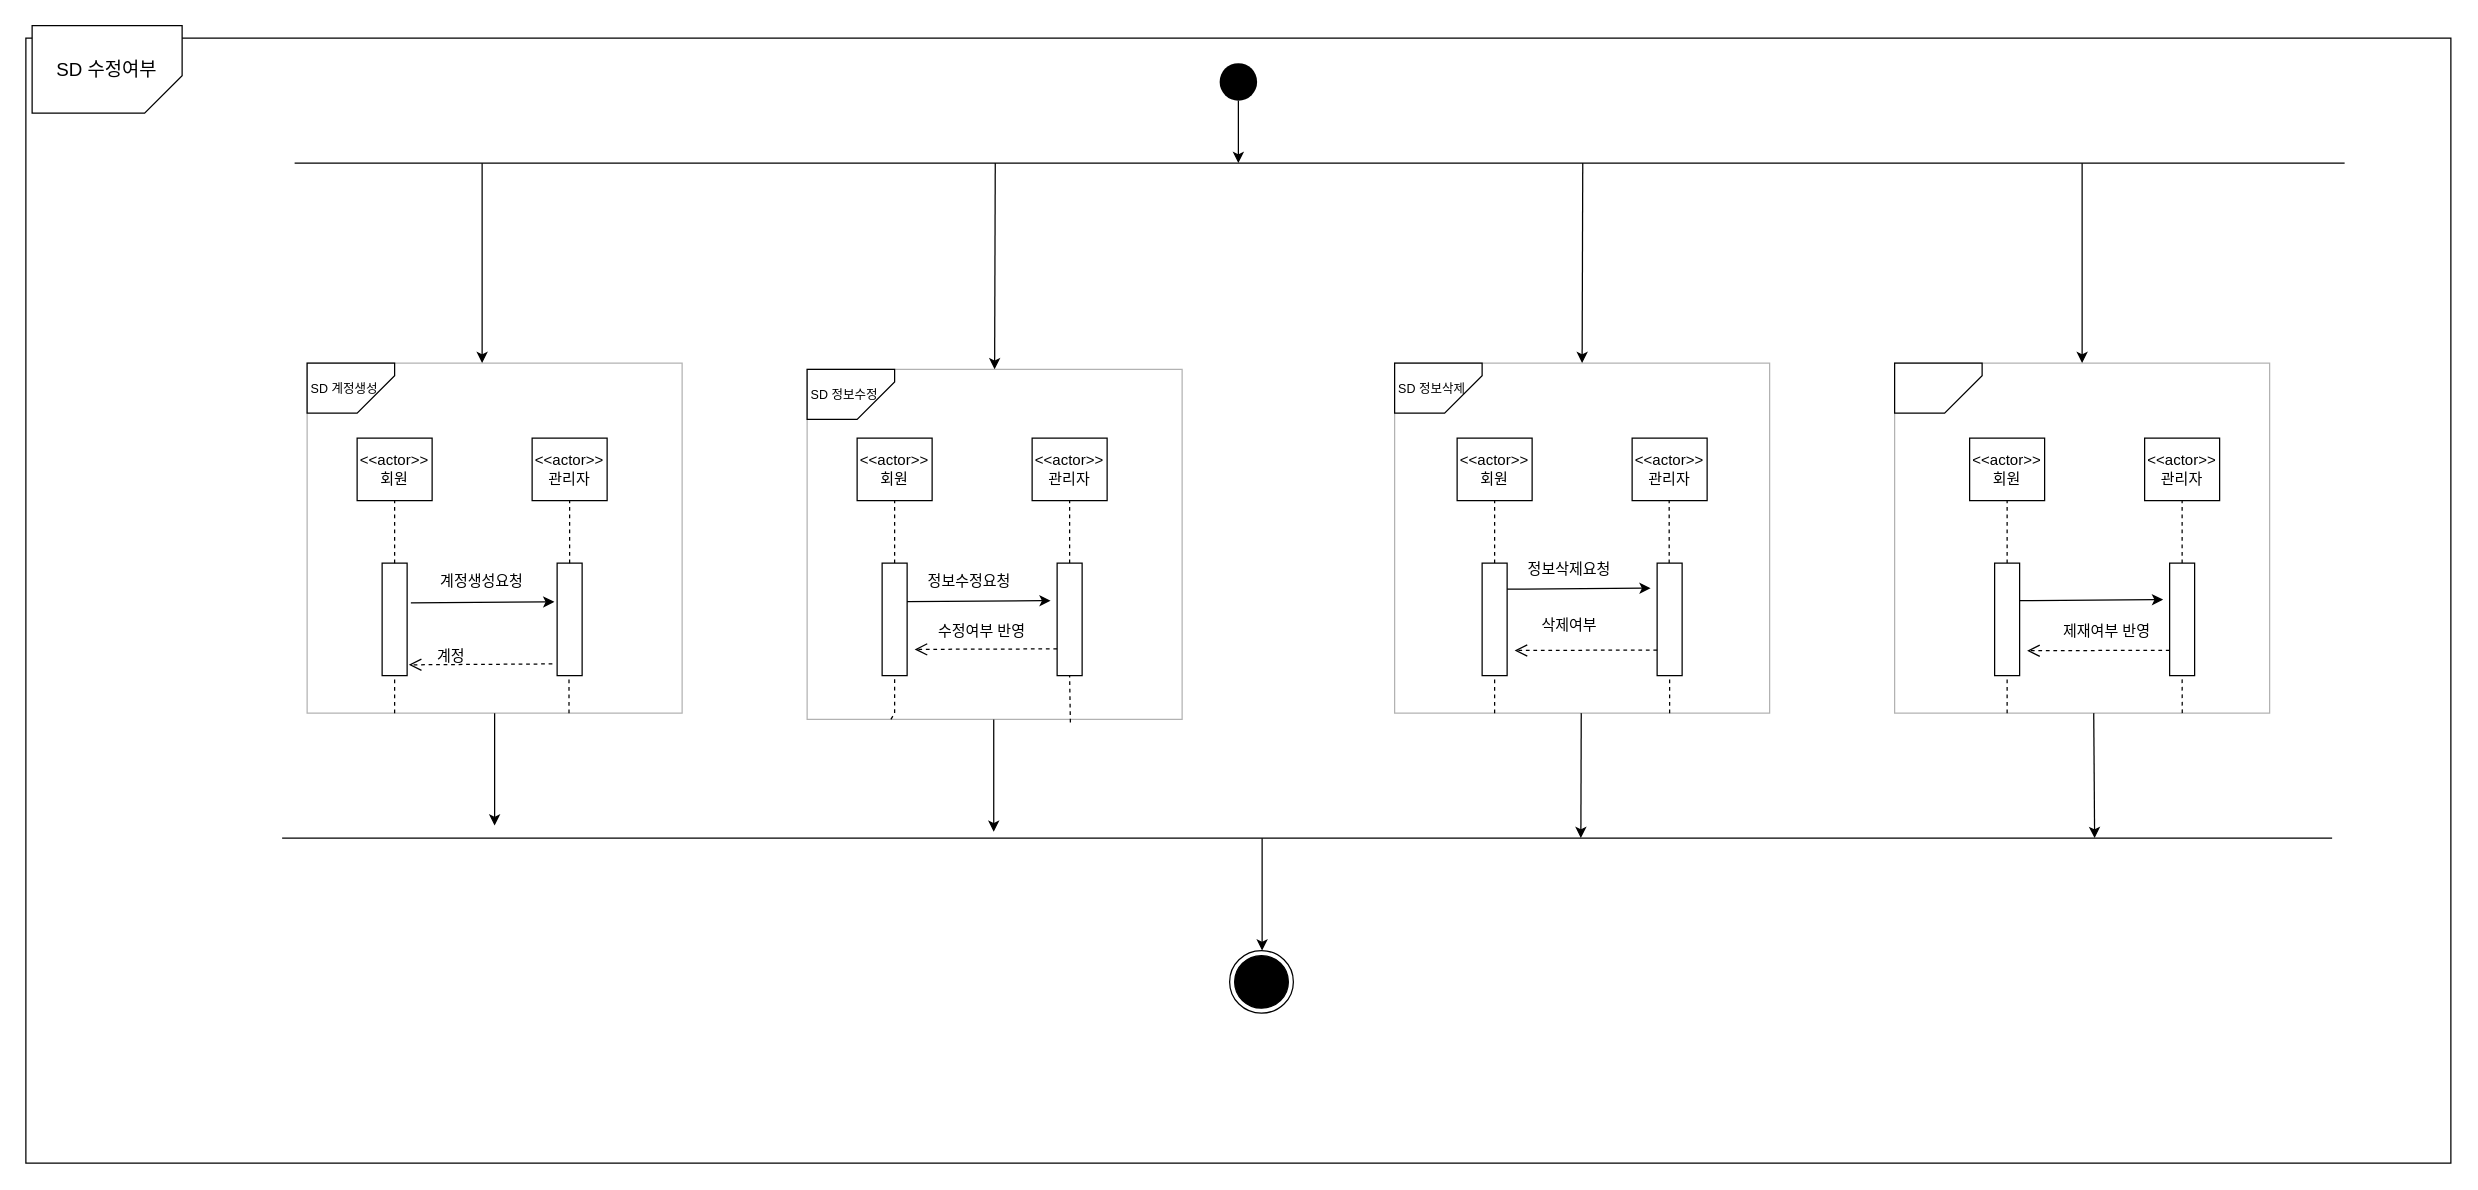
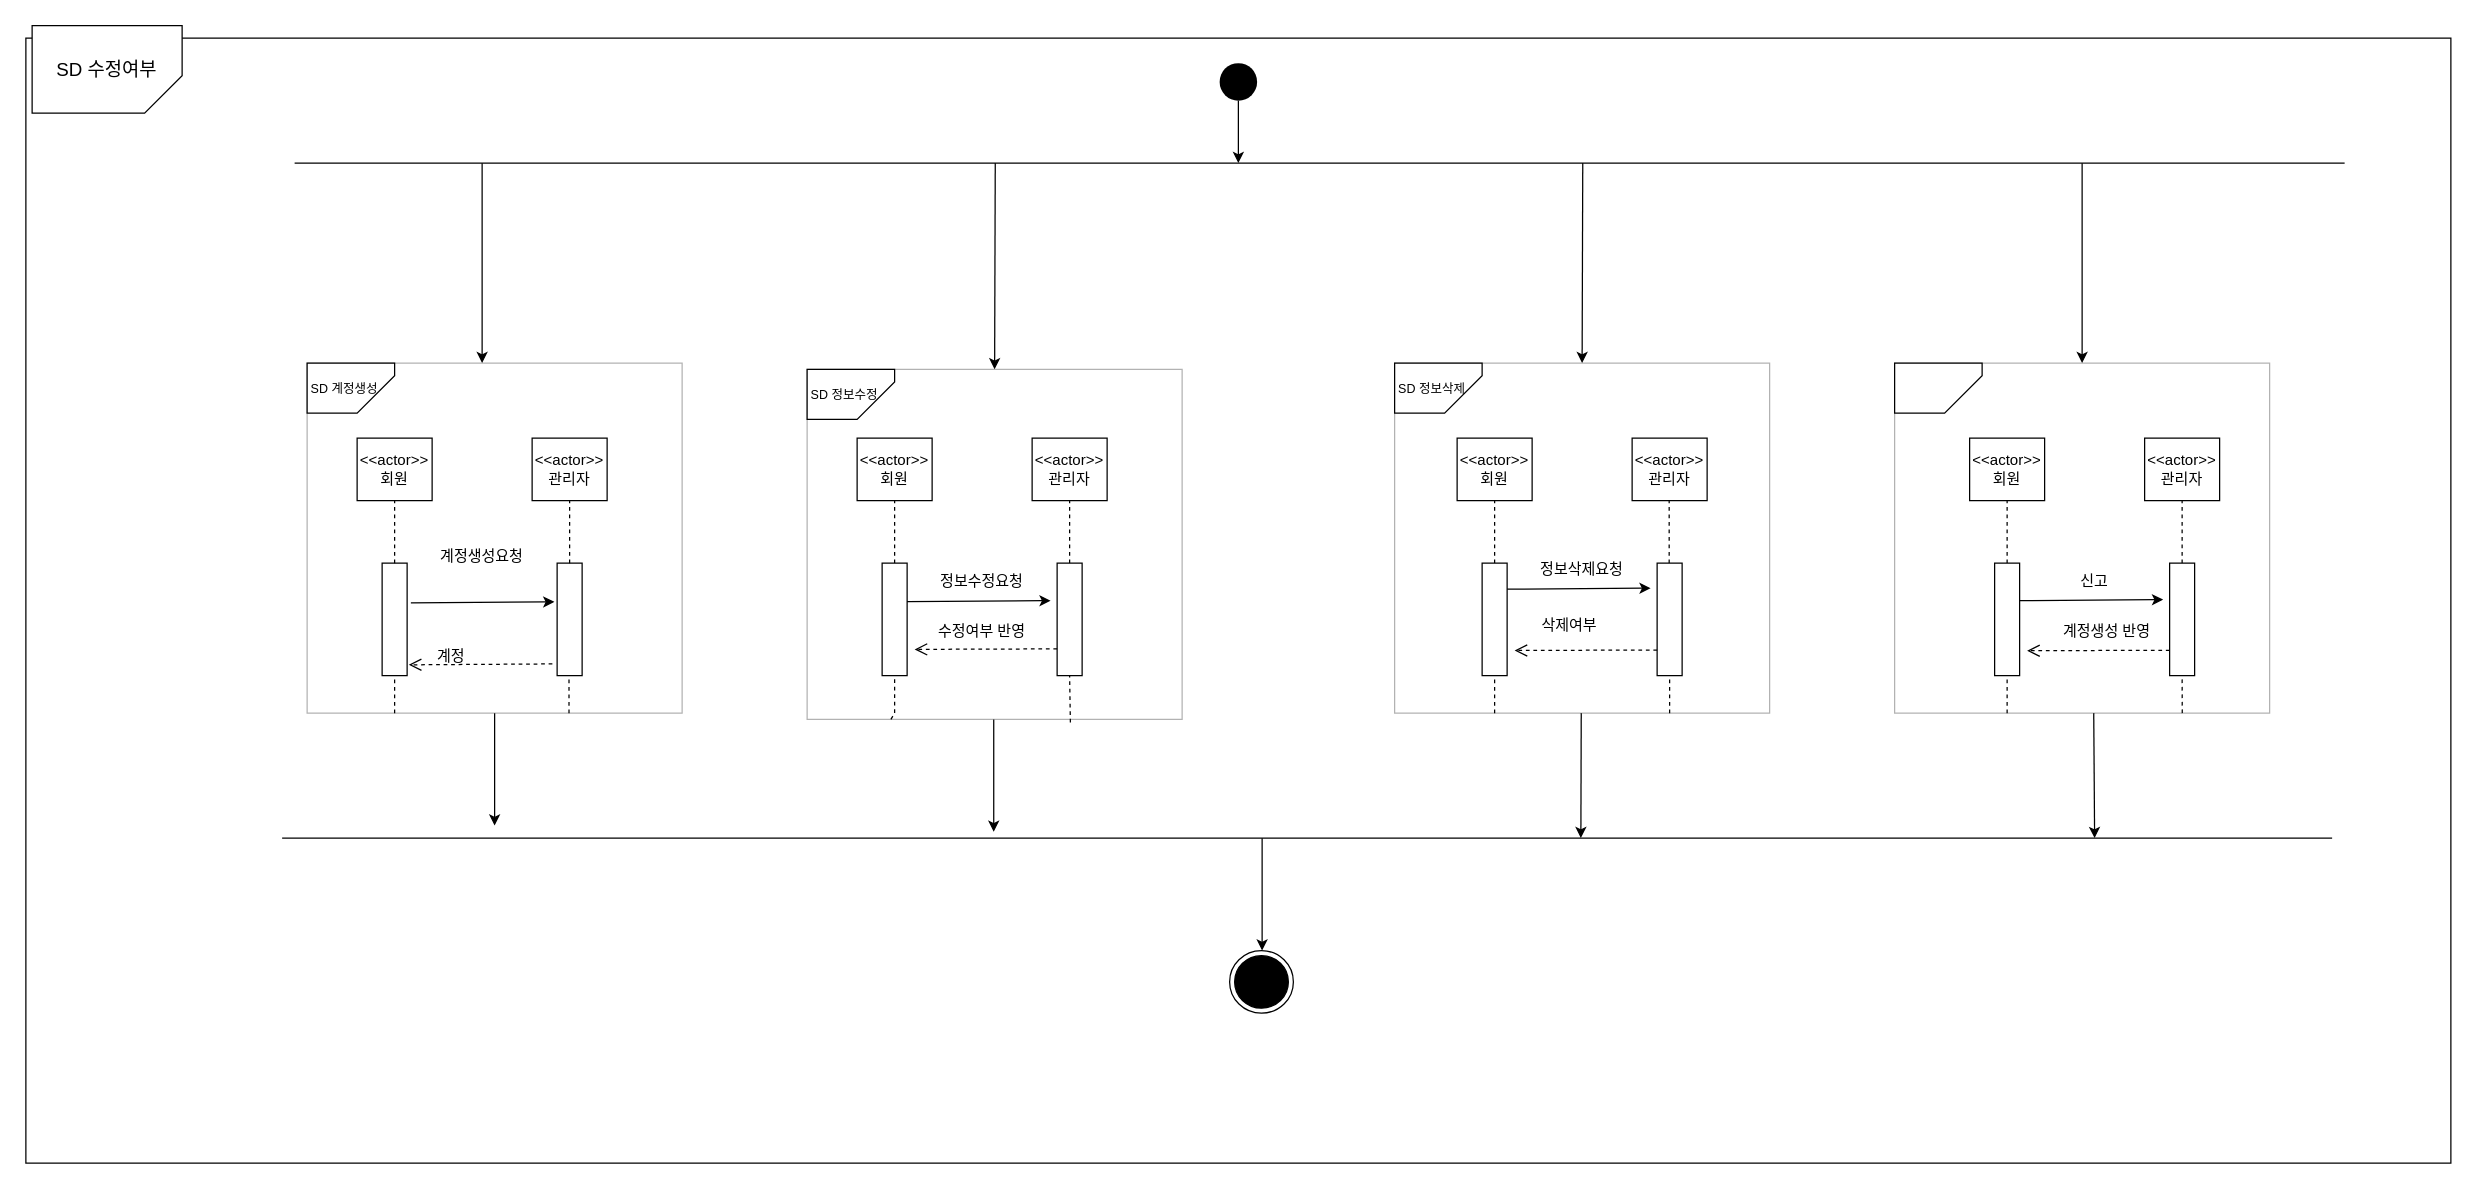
(1569, 569) -> (1582, 569)
(482, 582) -> (482, 557)
(969, 582) -> (982, 582)
none -> (2094, 582)
(2107, 632) -> (2107, 632)
